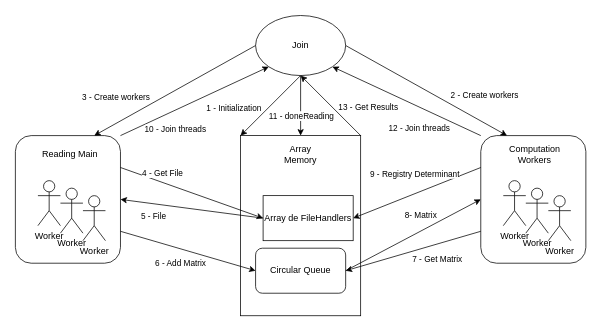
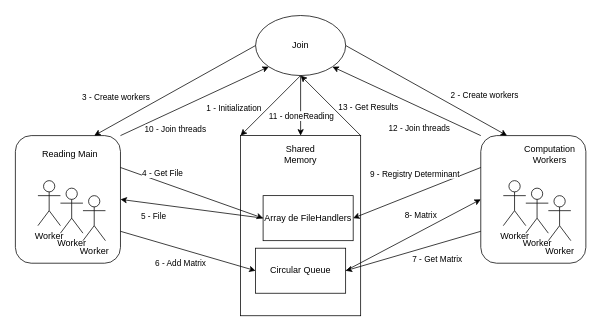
(300, 154) -> (300, 154)
(534, 154) -> (549, 154)
(300, 270) -> (300, 270)
